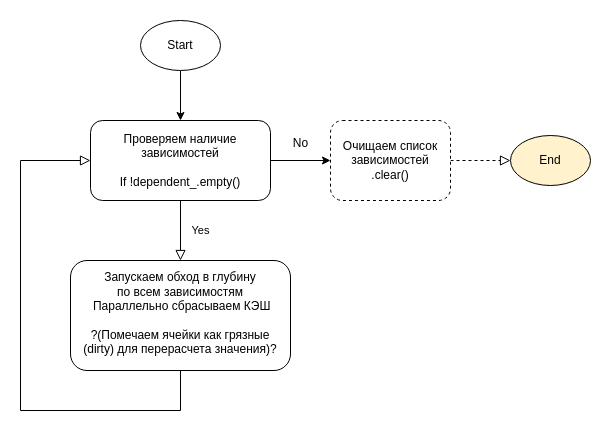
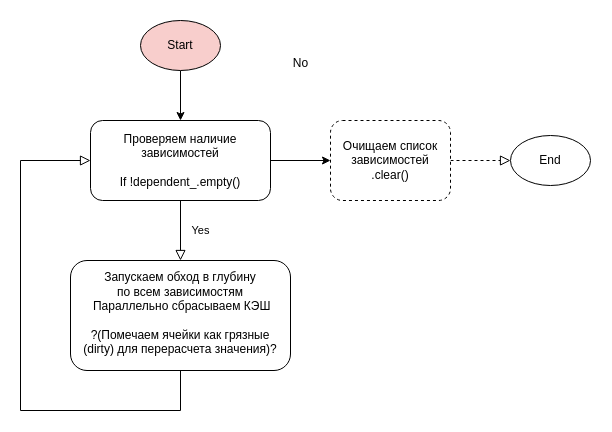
(181, 46) -> (181, 46)
(301, 144) -> (301, 64)
(551, 161) -> (551, 161)
